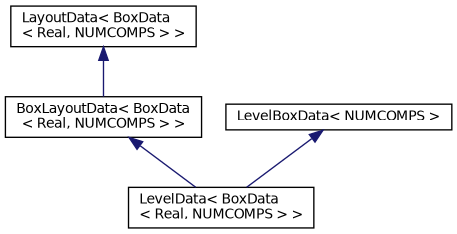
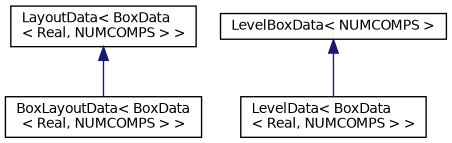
(168, 167) -> none
